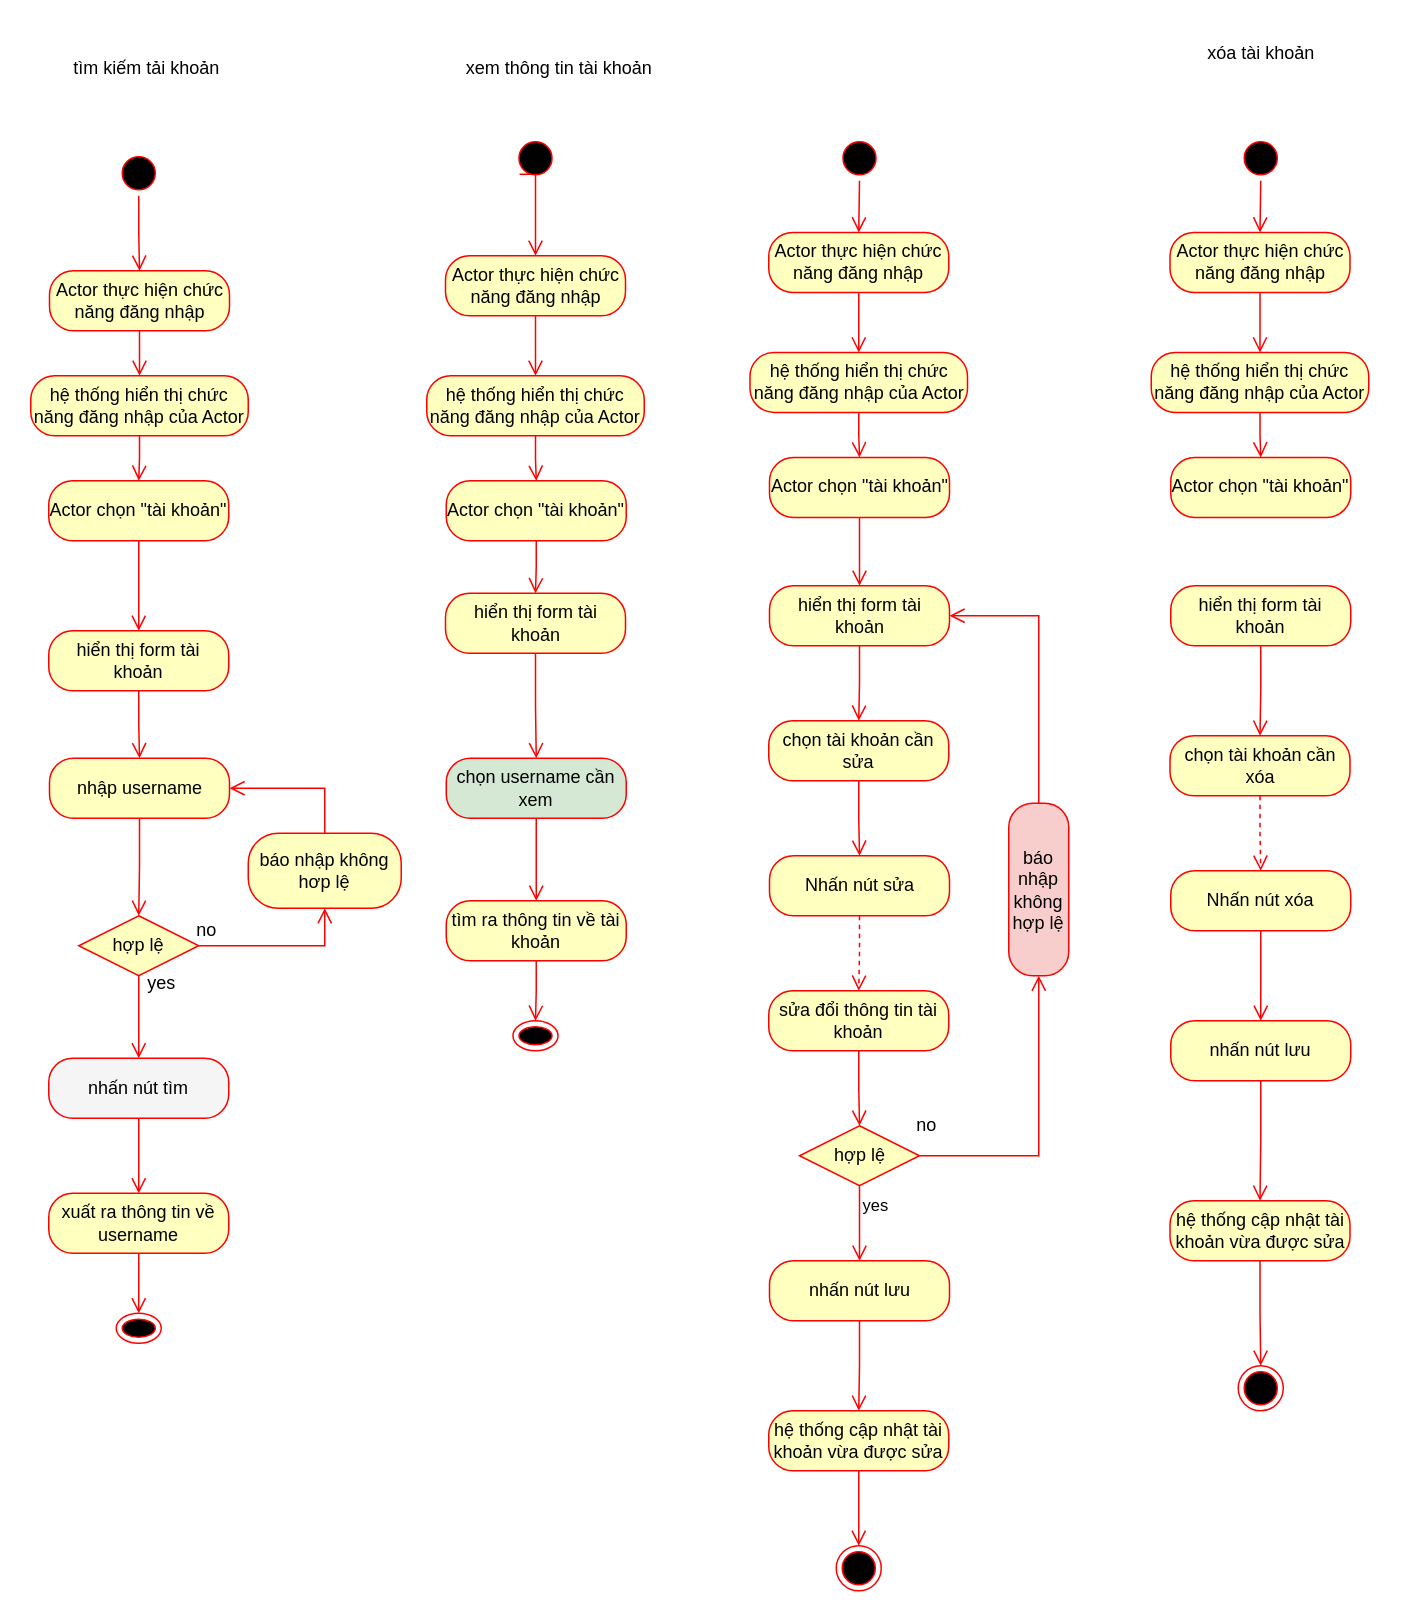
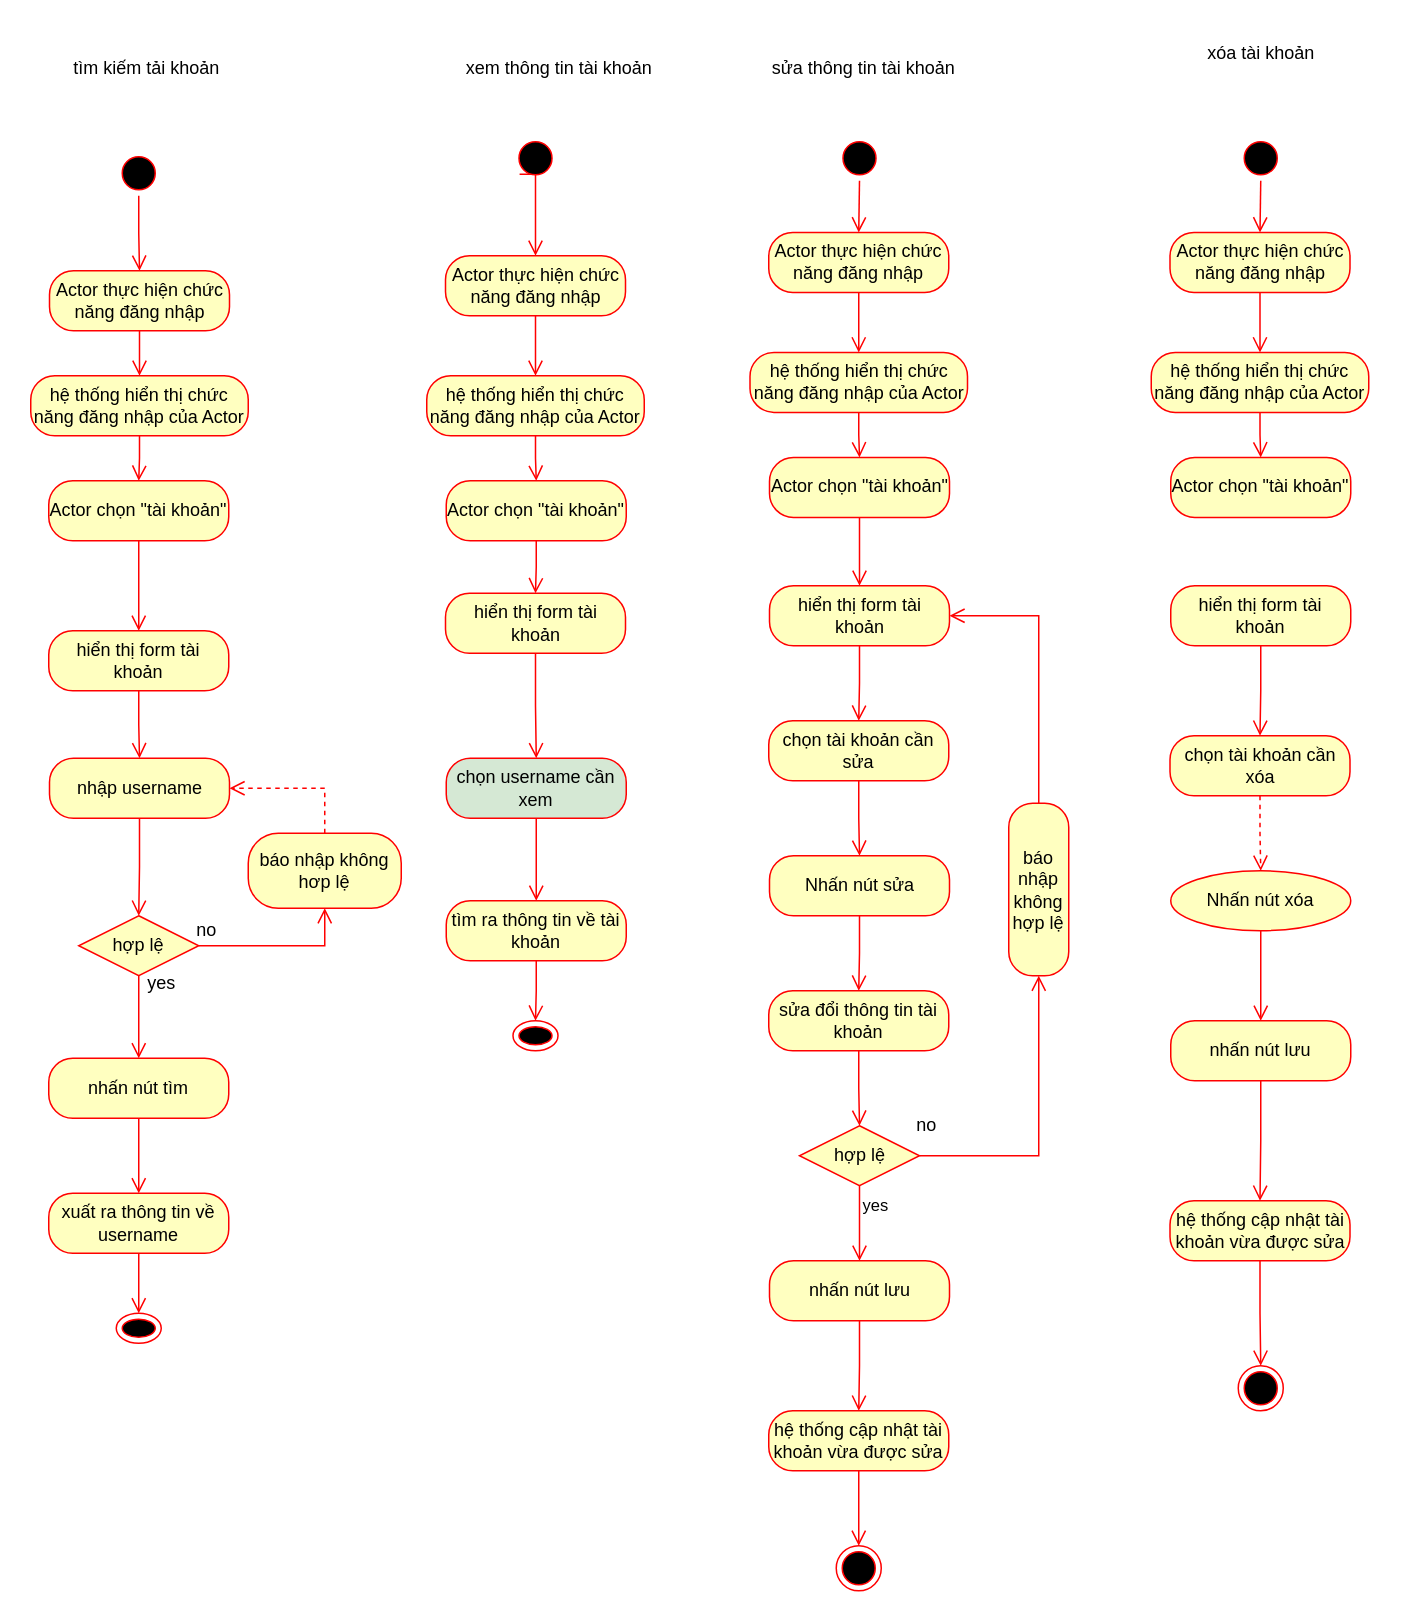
none -> (863, 68)
(301, 788) -> (301, 788)
(1039, 890) -> (1039, 890)
(1261, 901) -> (1261, 901)
(860, 952) -> (860, 952)
(139, 1088) -> (139, 1088)
